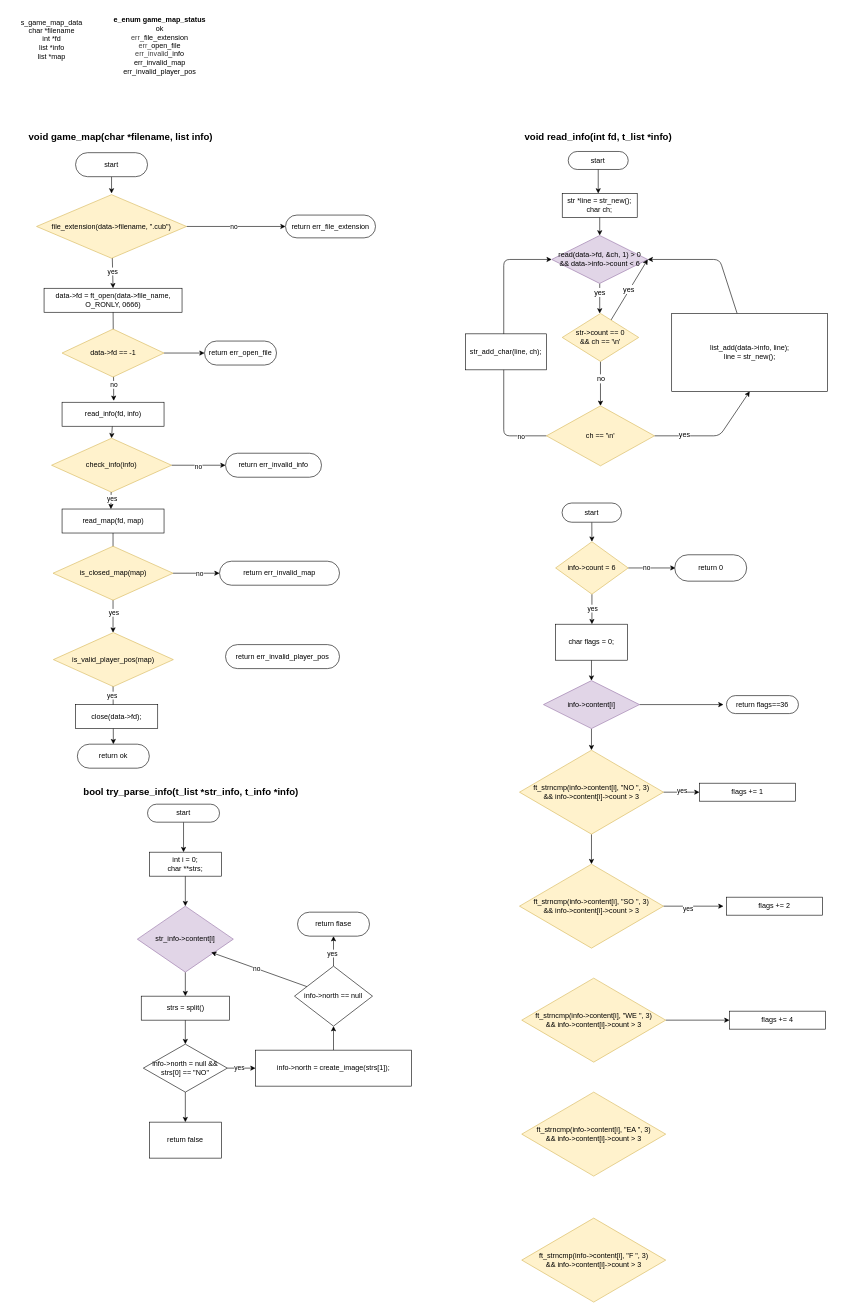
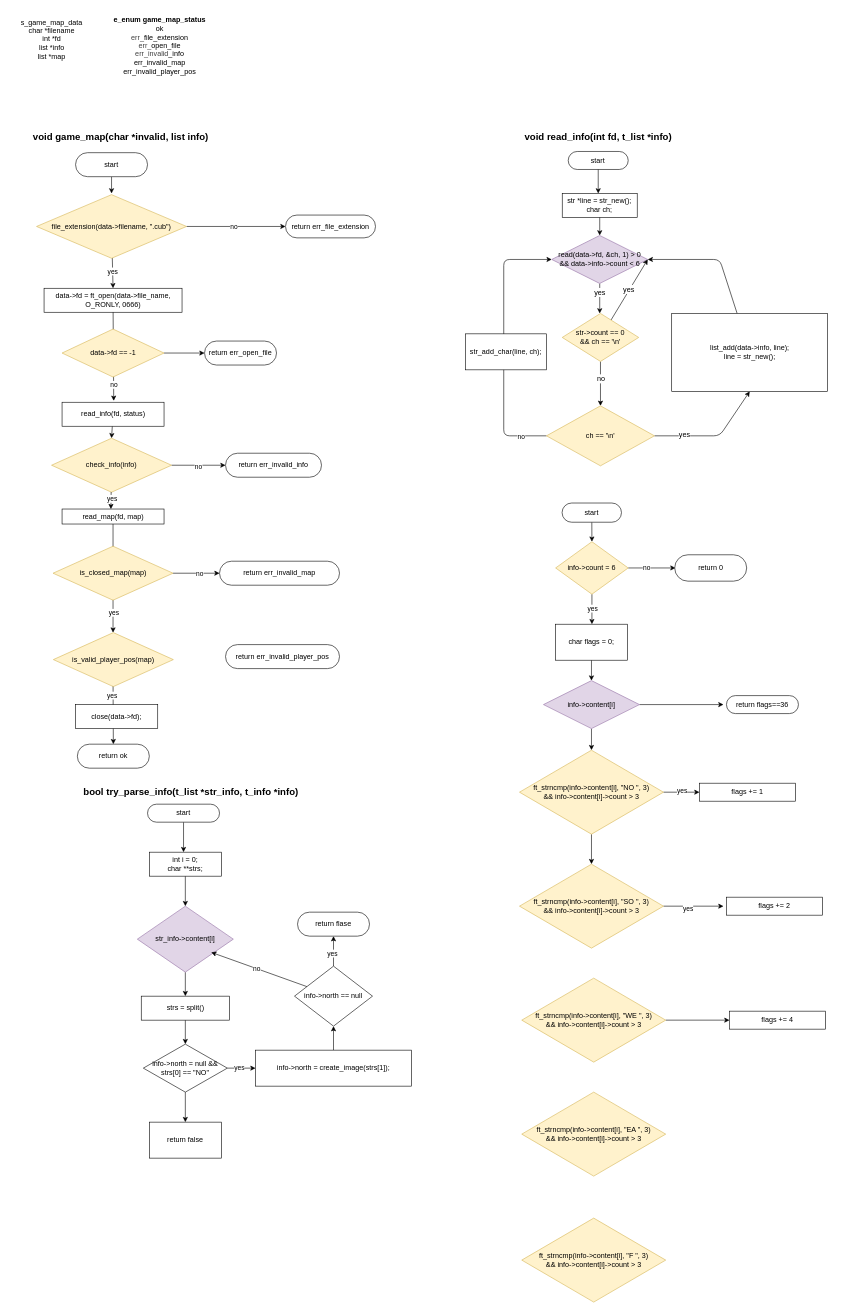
(121, 137) -> (121, 137)
(113, 414) -> (113, 414)
(113, 521) -> (113, 517)
